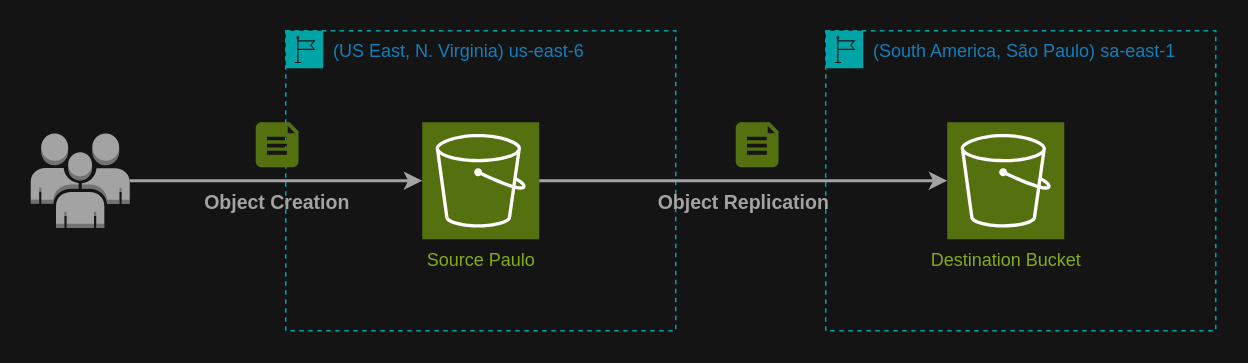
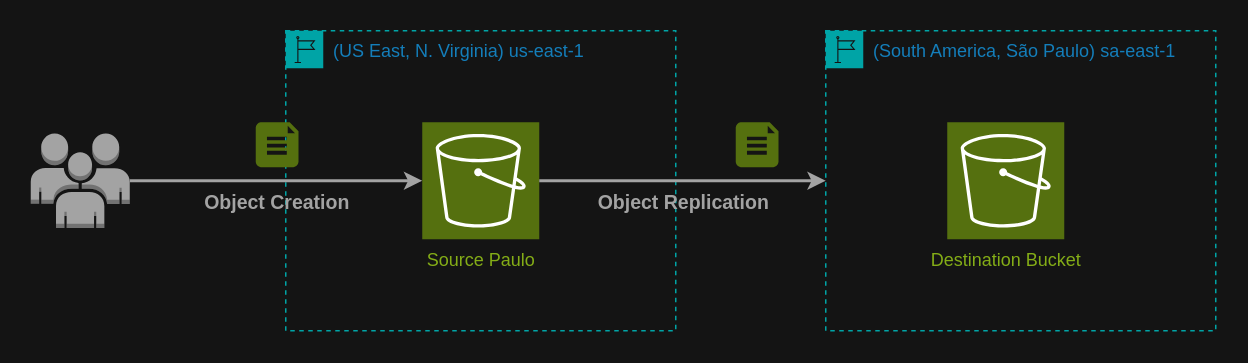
(476, 52) -> (476, 52)
(871, 181) -> (810, 181)
